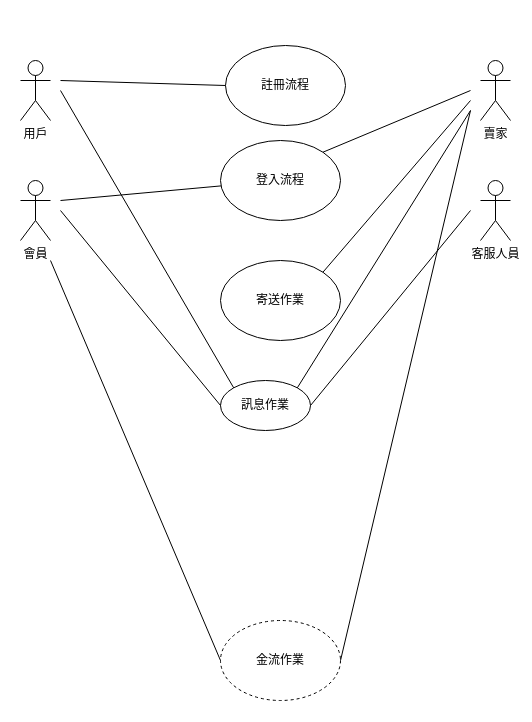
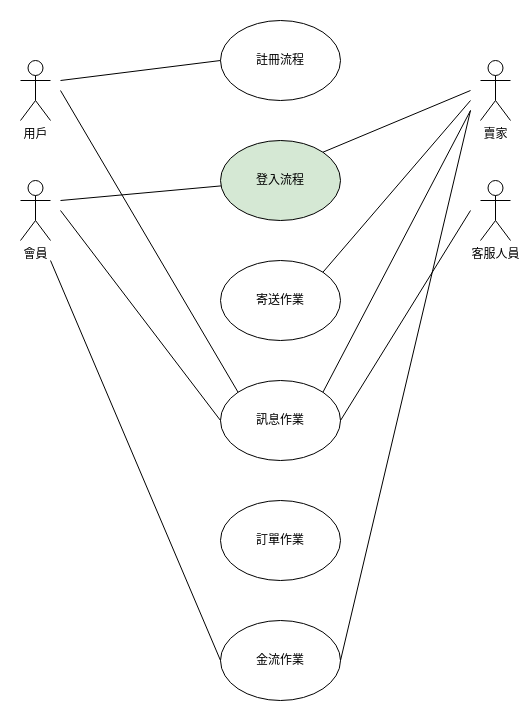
(286, 86) -> (281, 61)
(281, 181) -> (281, 181)
(266, 406) -> (281, 421)
none -> (281, 541)
(281, 661) -> (281, 661)
